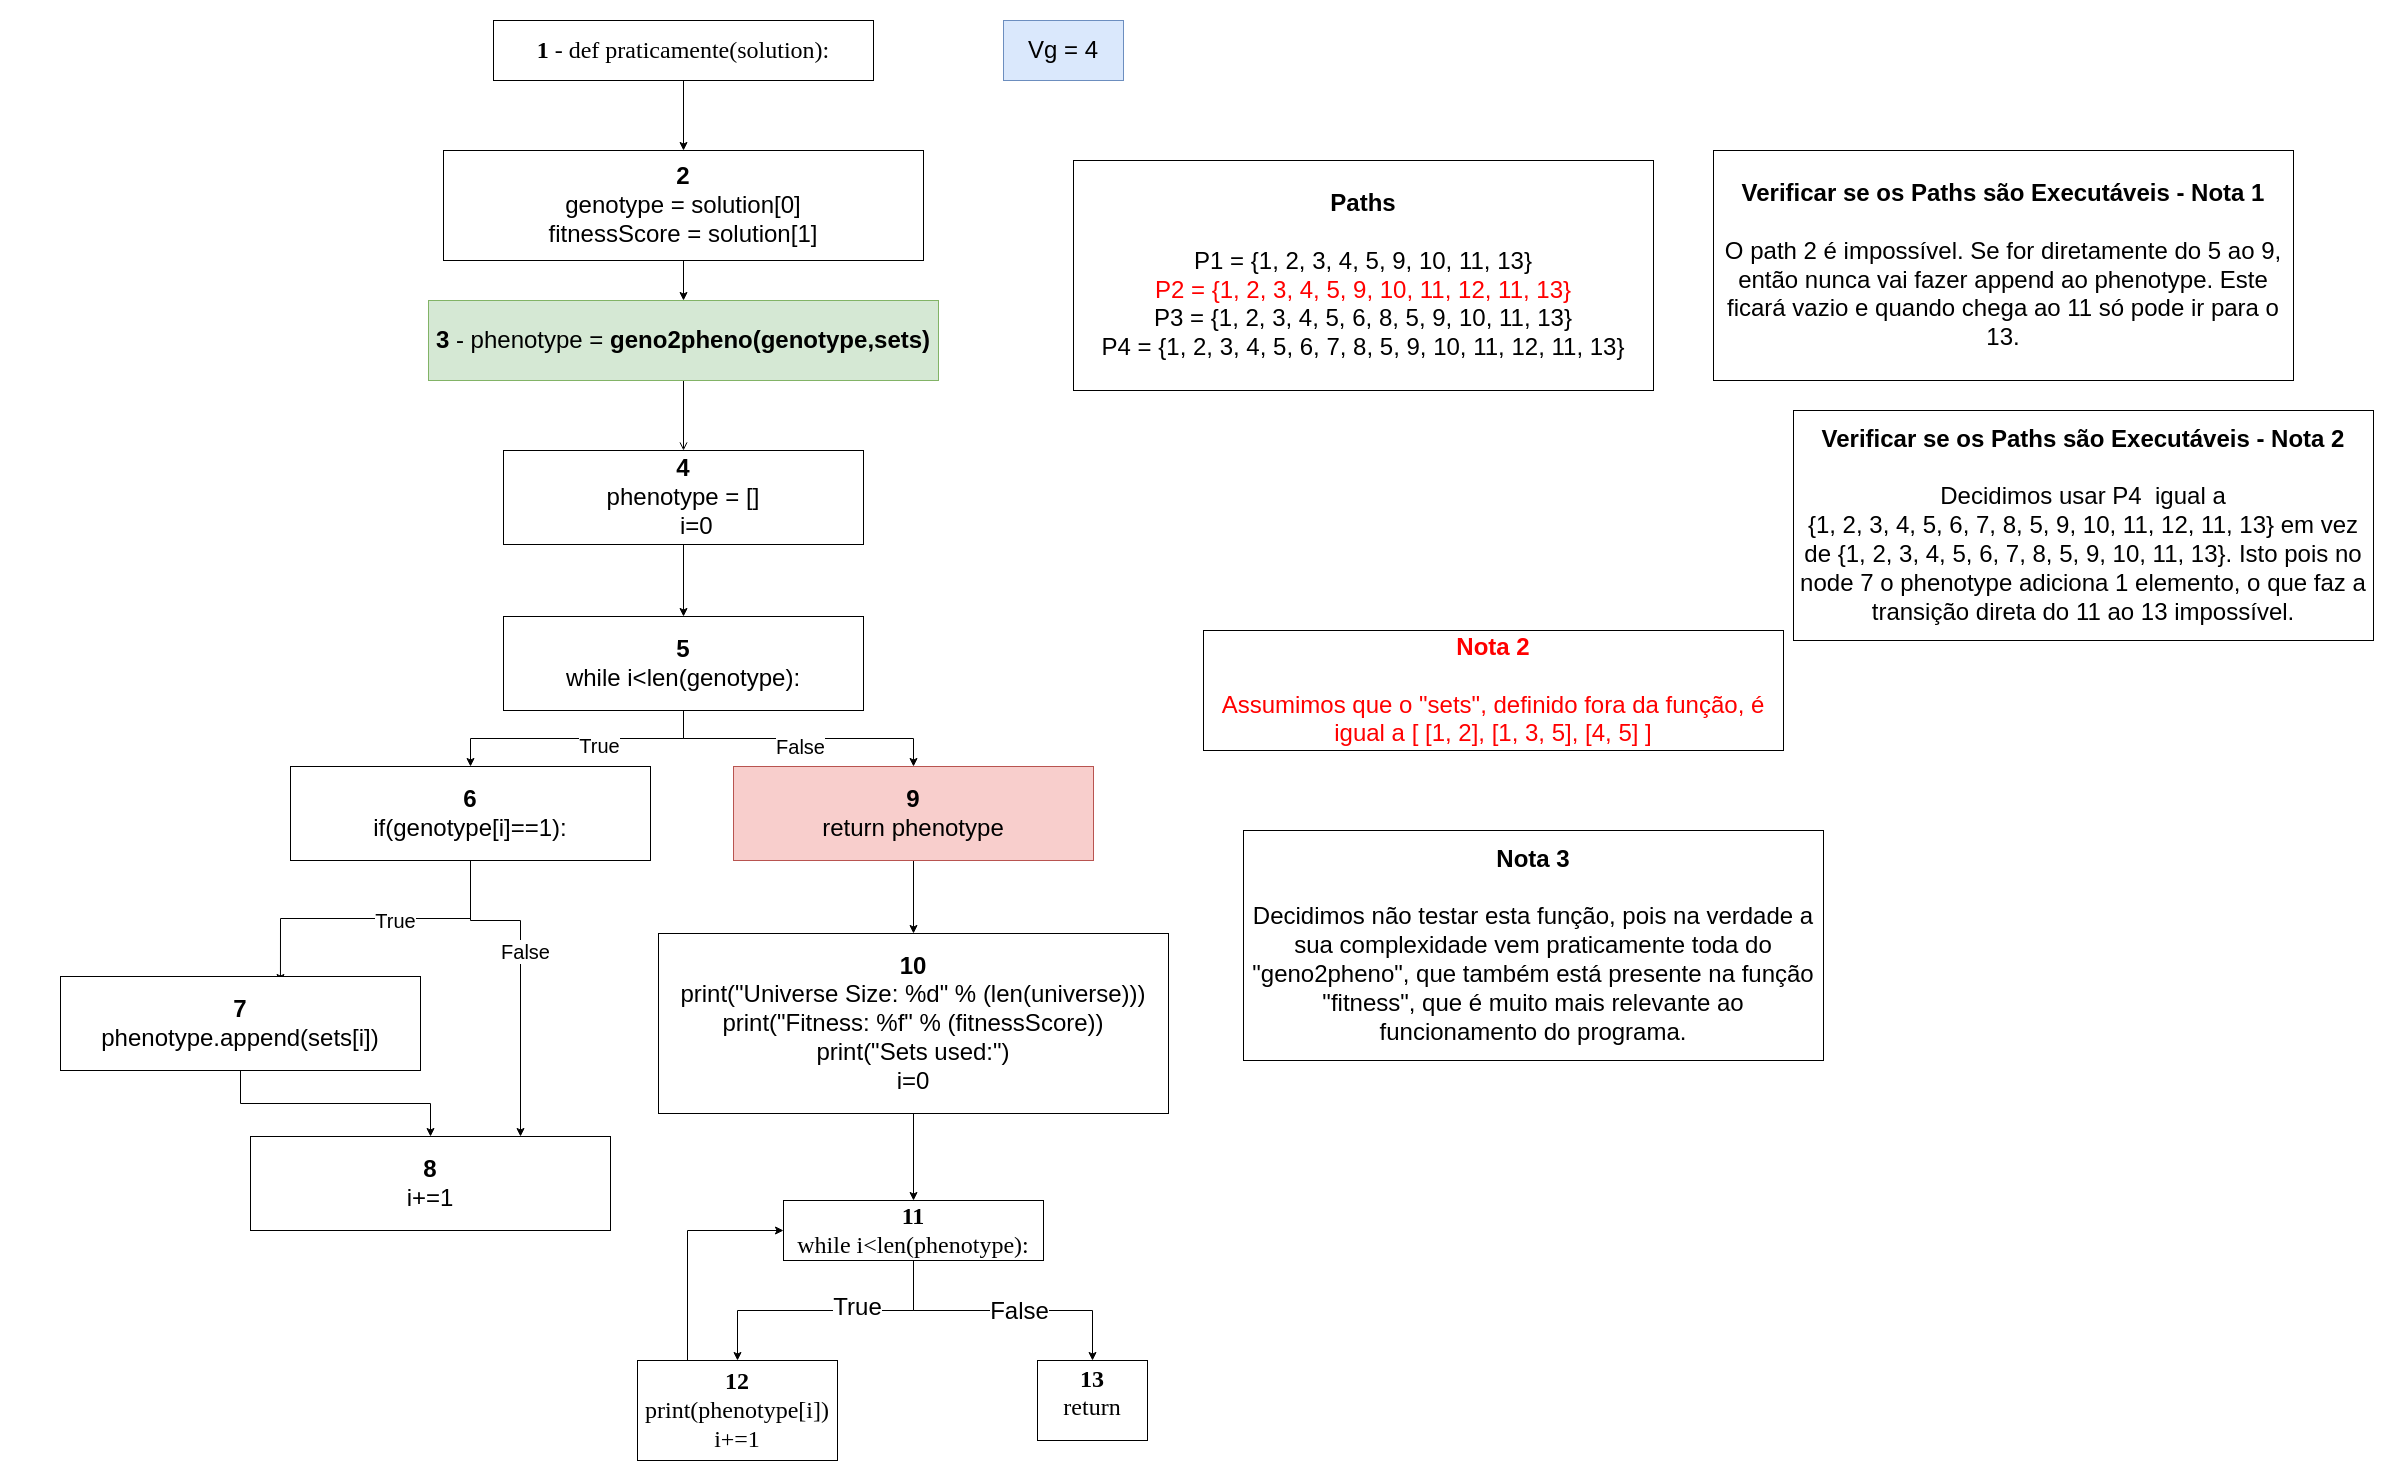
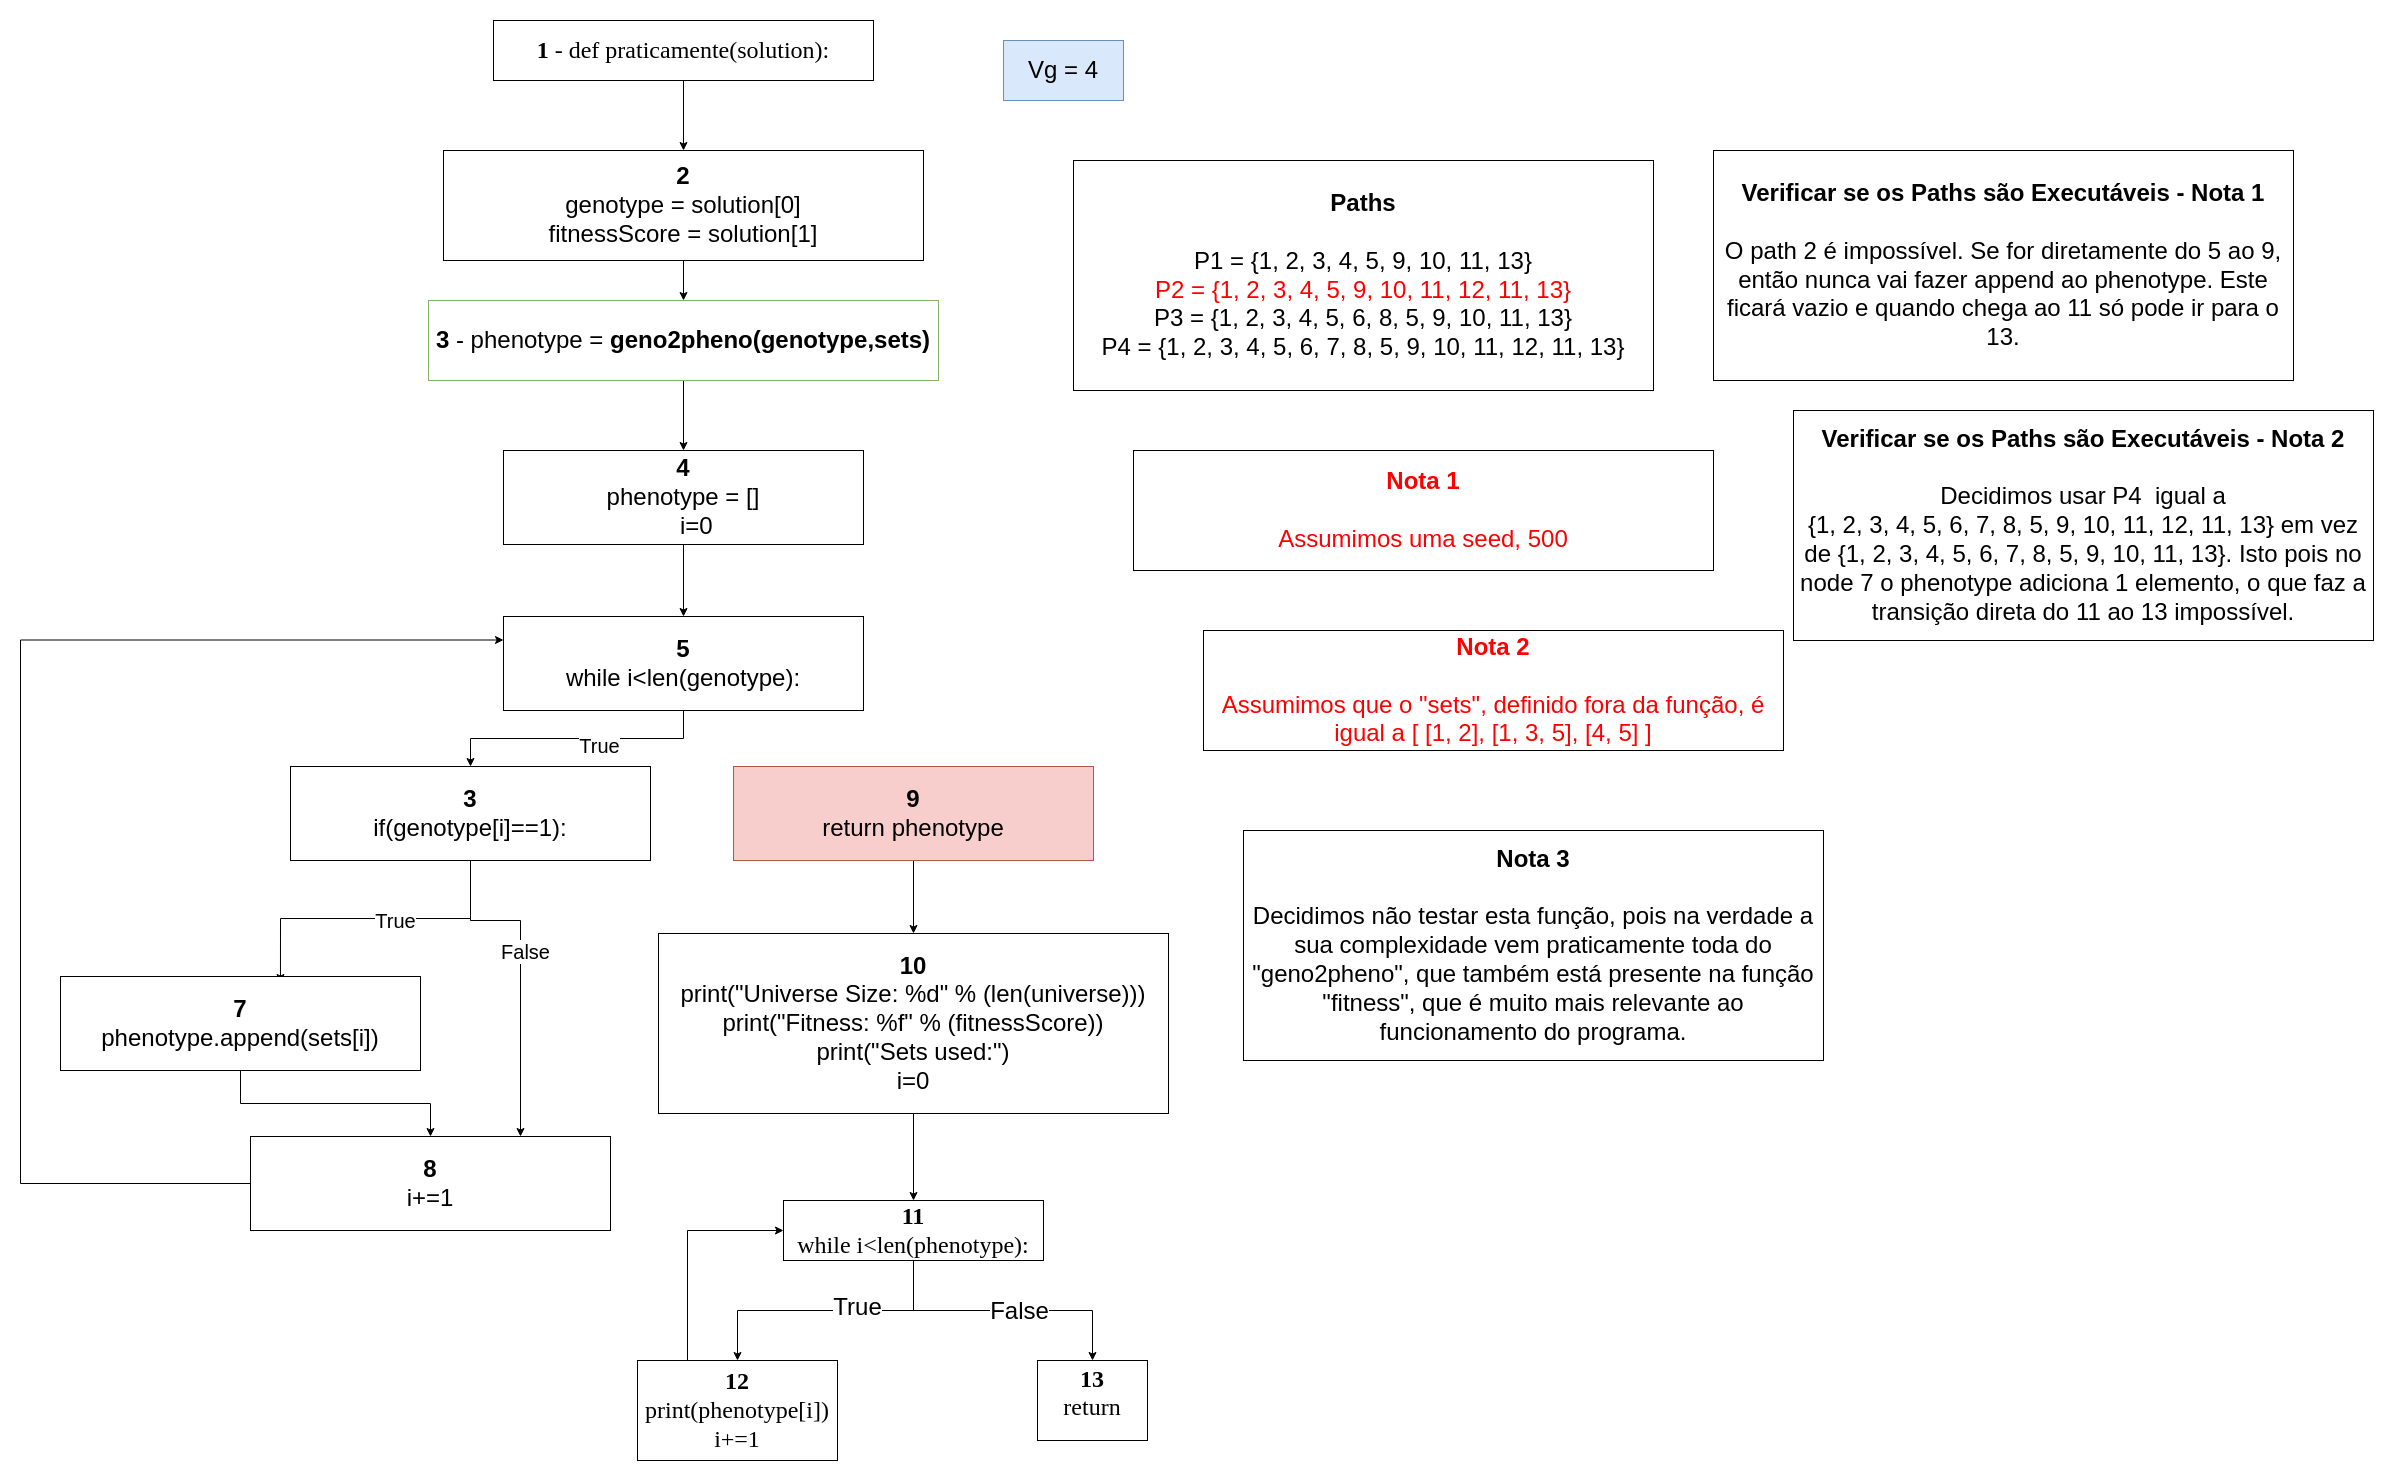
(1064, 51) -> (1064, 71)
(684, 341) -> (684, 341)
(684, 443) -> (684, 442)
none -> (1424, 511)
(879, 739) -> none
none -> (21, 789)
(471, 814) -> (471, 814)
